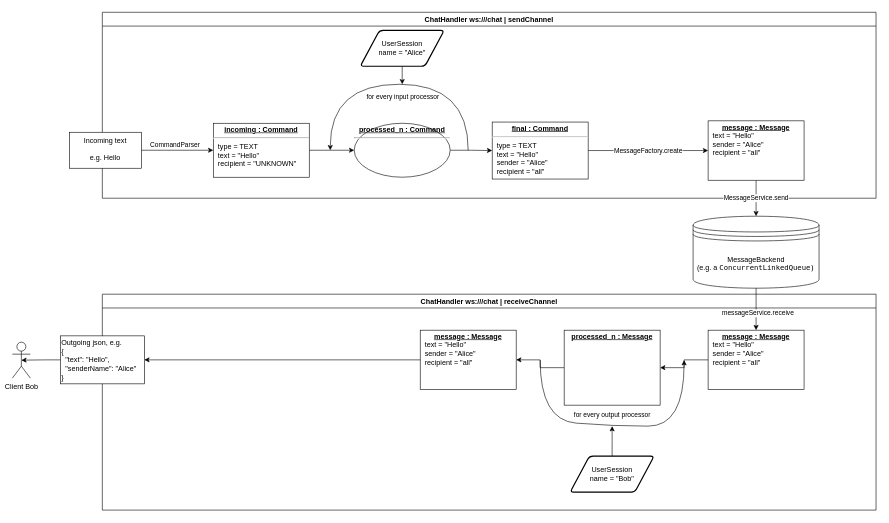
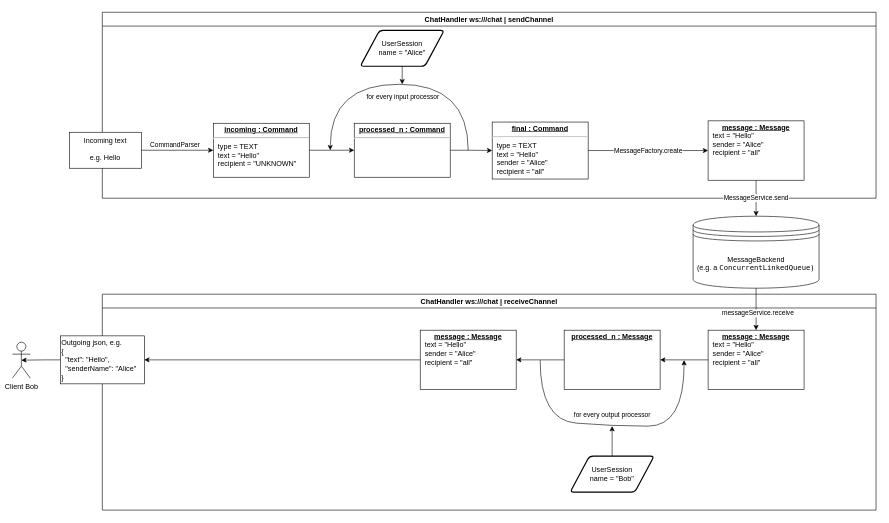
(402, 150) -> (402, 150)
(612, 368) -> (612, 360)
